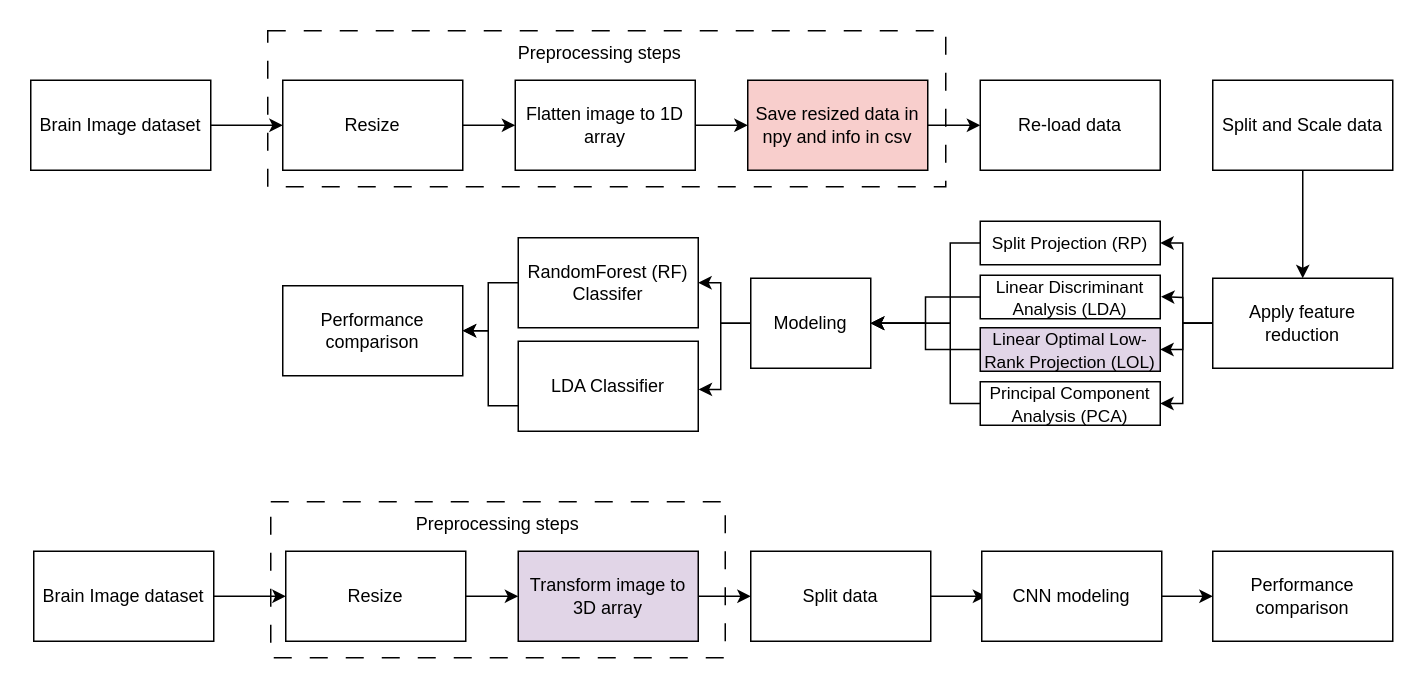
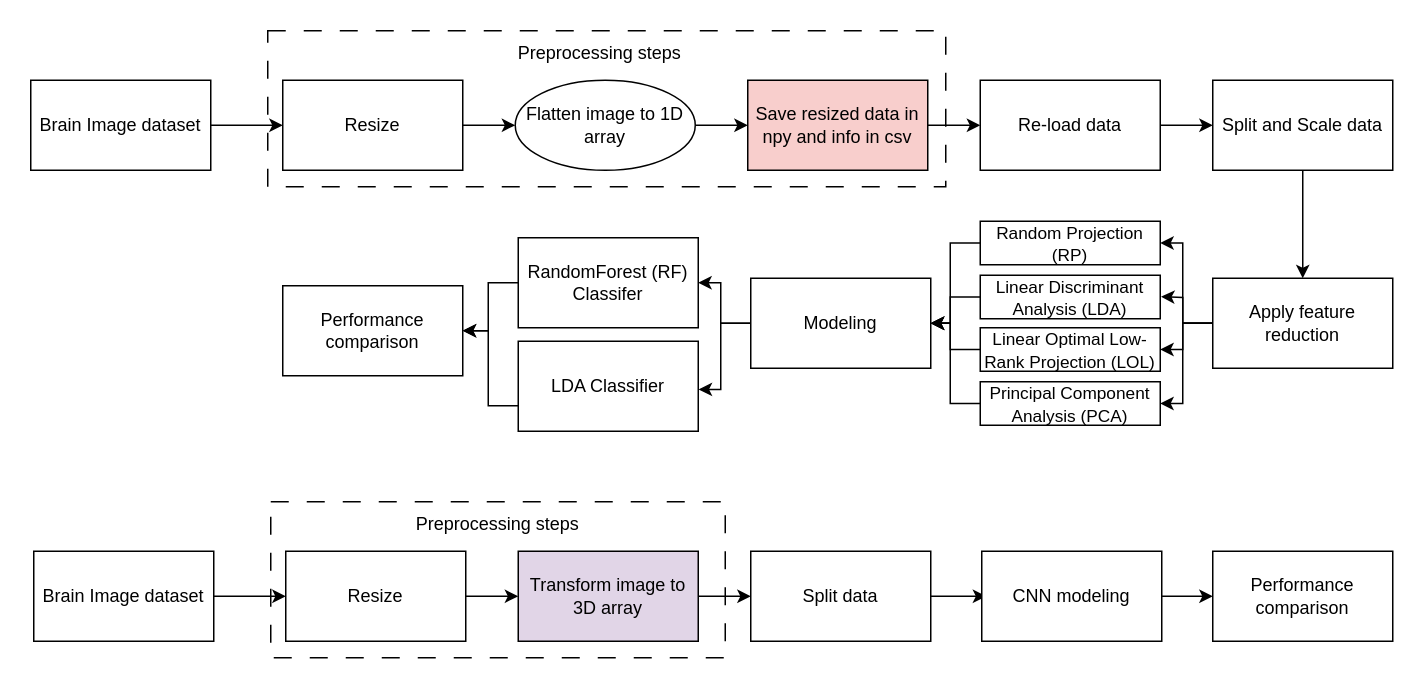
(605, 125) -> (605, 125)
none -> (1188, 125)
(1070, 244) -> (1070, 244)
(811, 323) -> (841, 323)
(1070, 350) -> (1070, 350)
